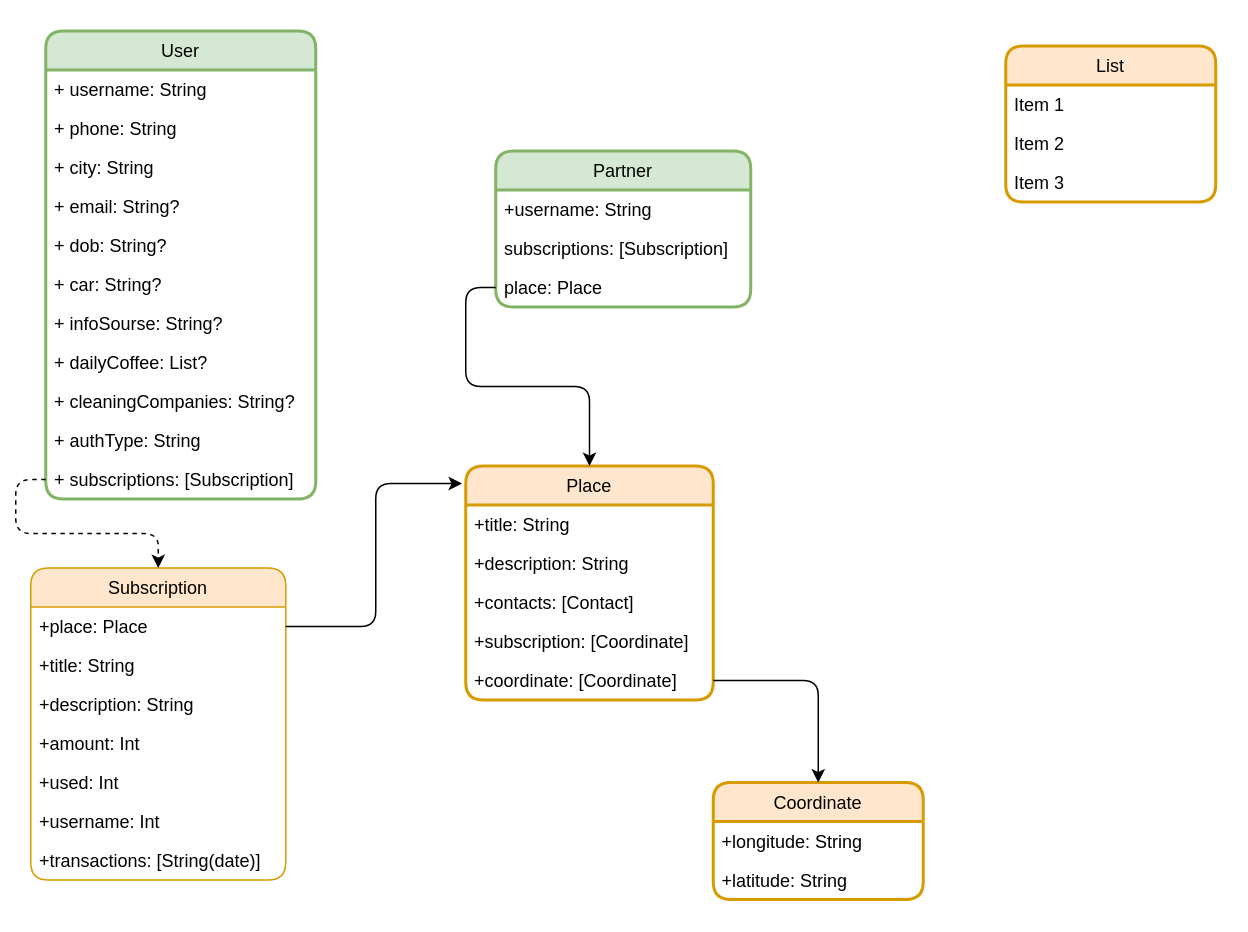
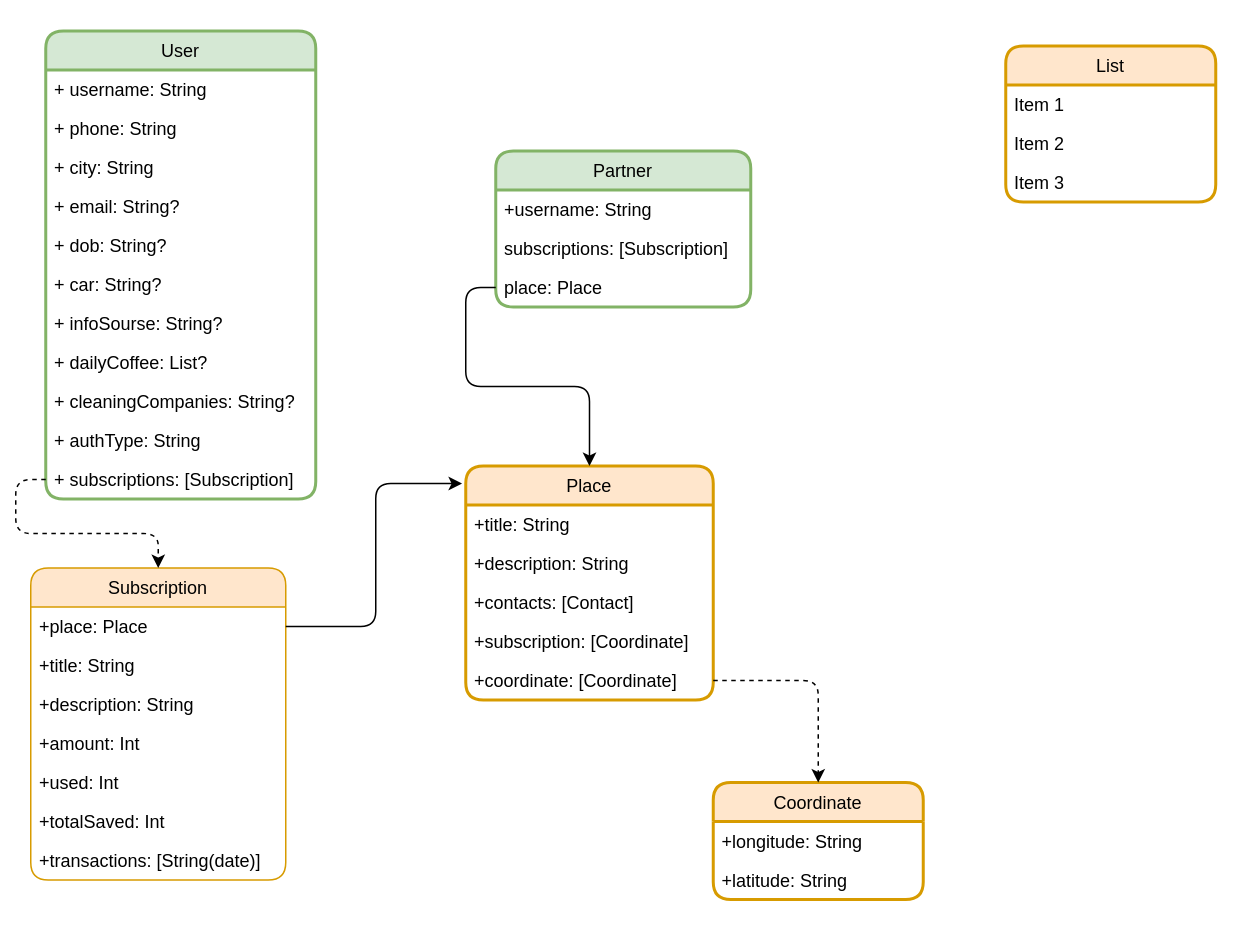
(809, 681) -> (809, 681)
(105, 822) -> (113, 822)
